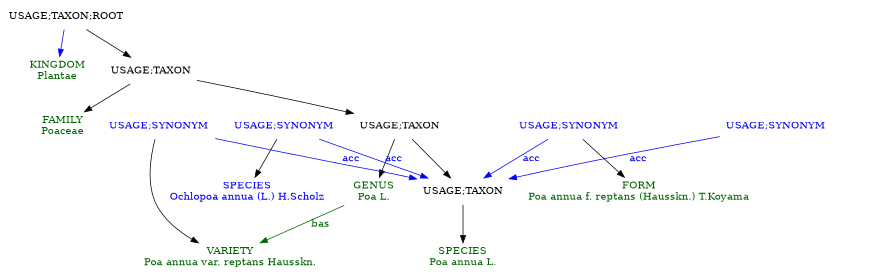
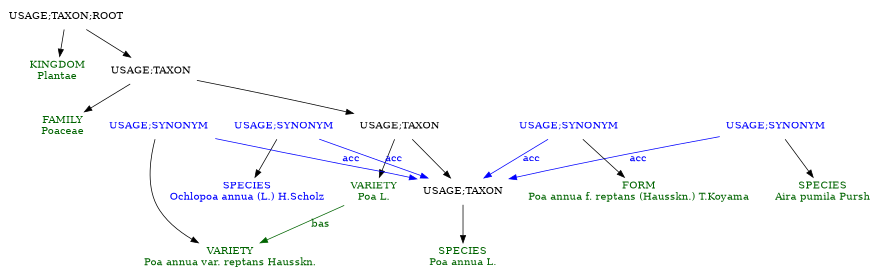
(63, 39) -> (63, 39)
(374, 191) -> (374, 191)
none -> (823, 191)
